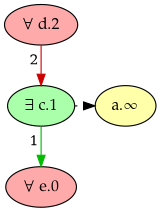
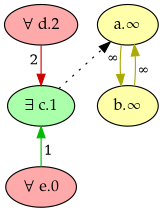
none -> (128, 106)
(41, 141) -> (41, 152)
